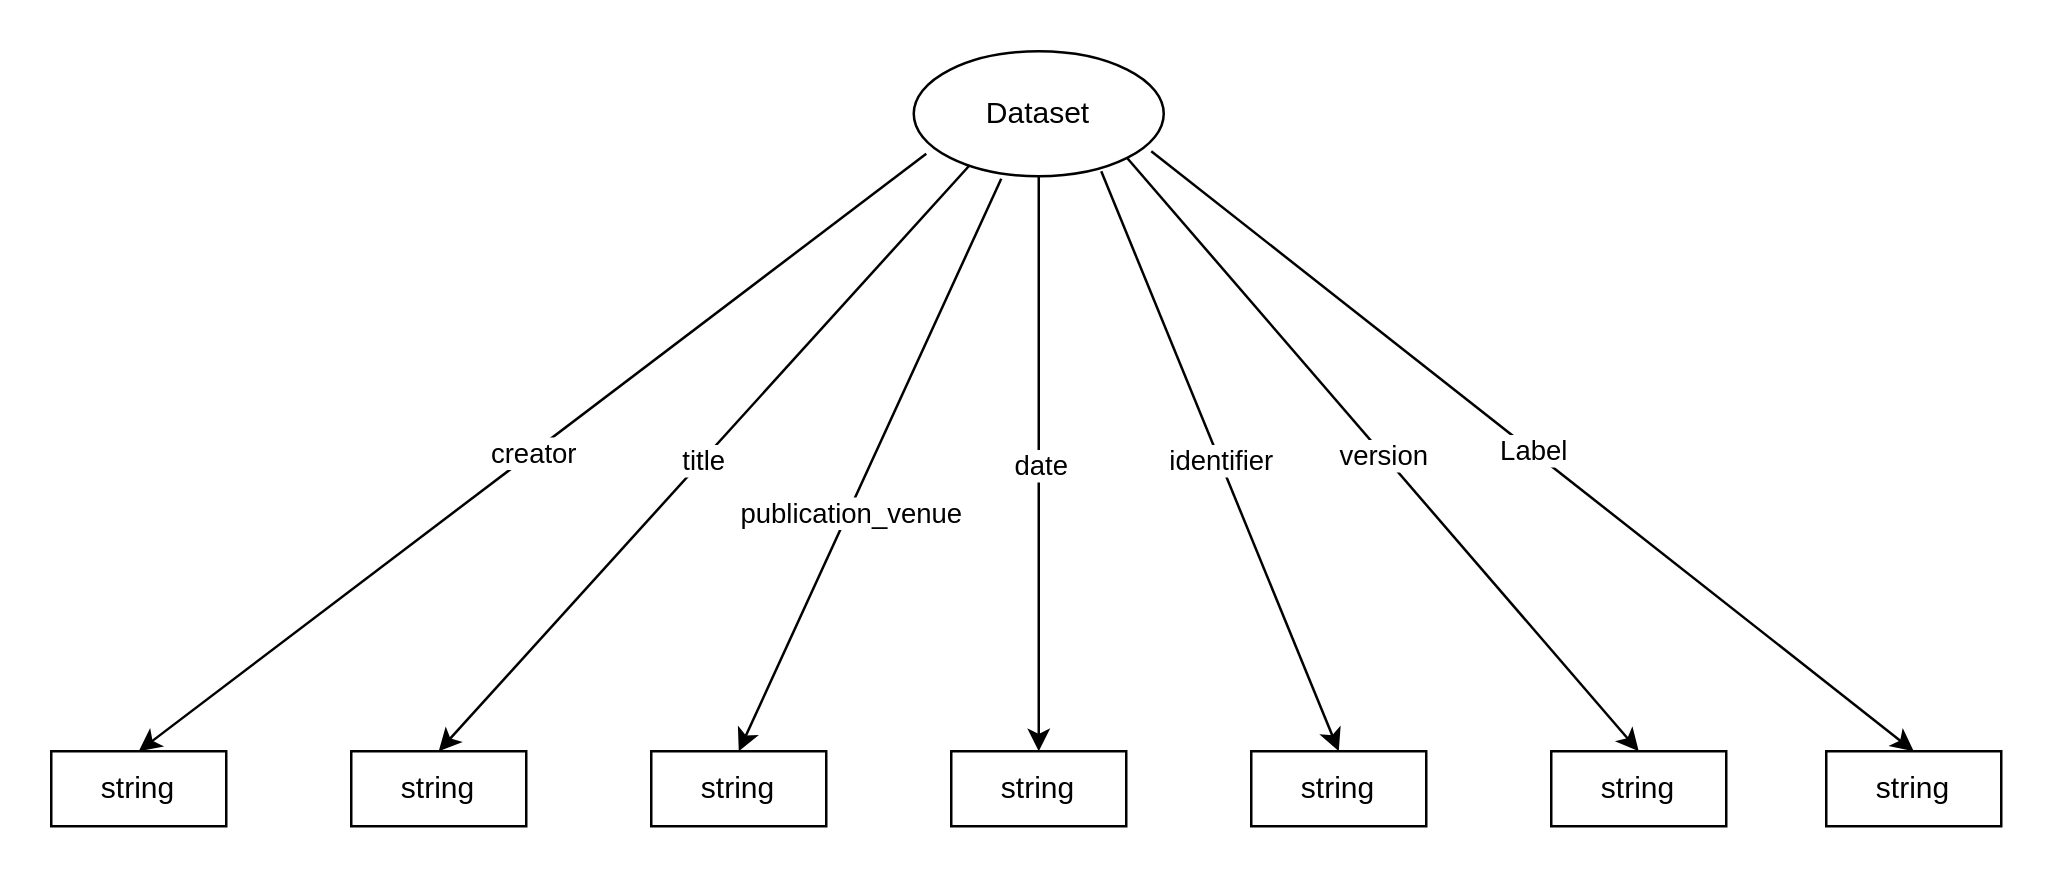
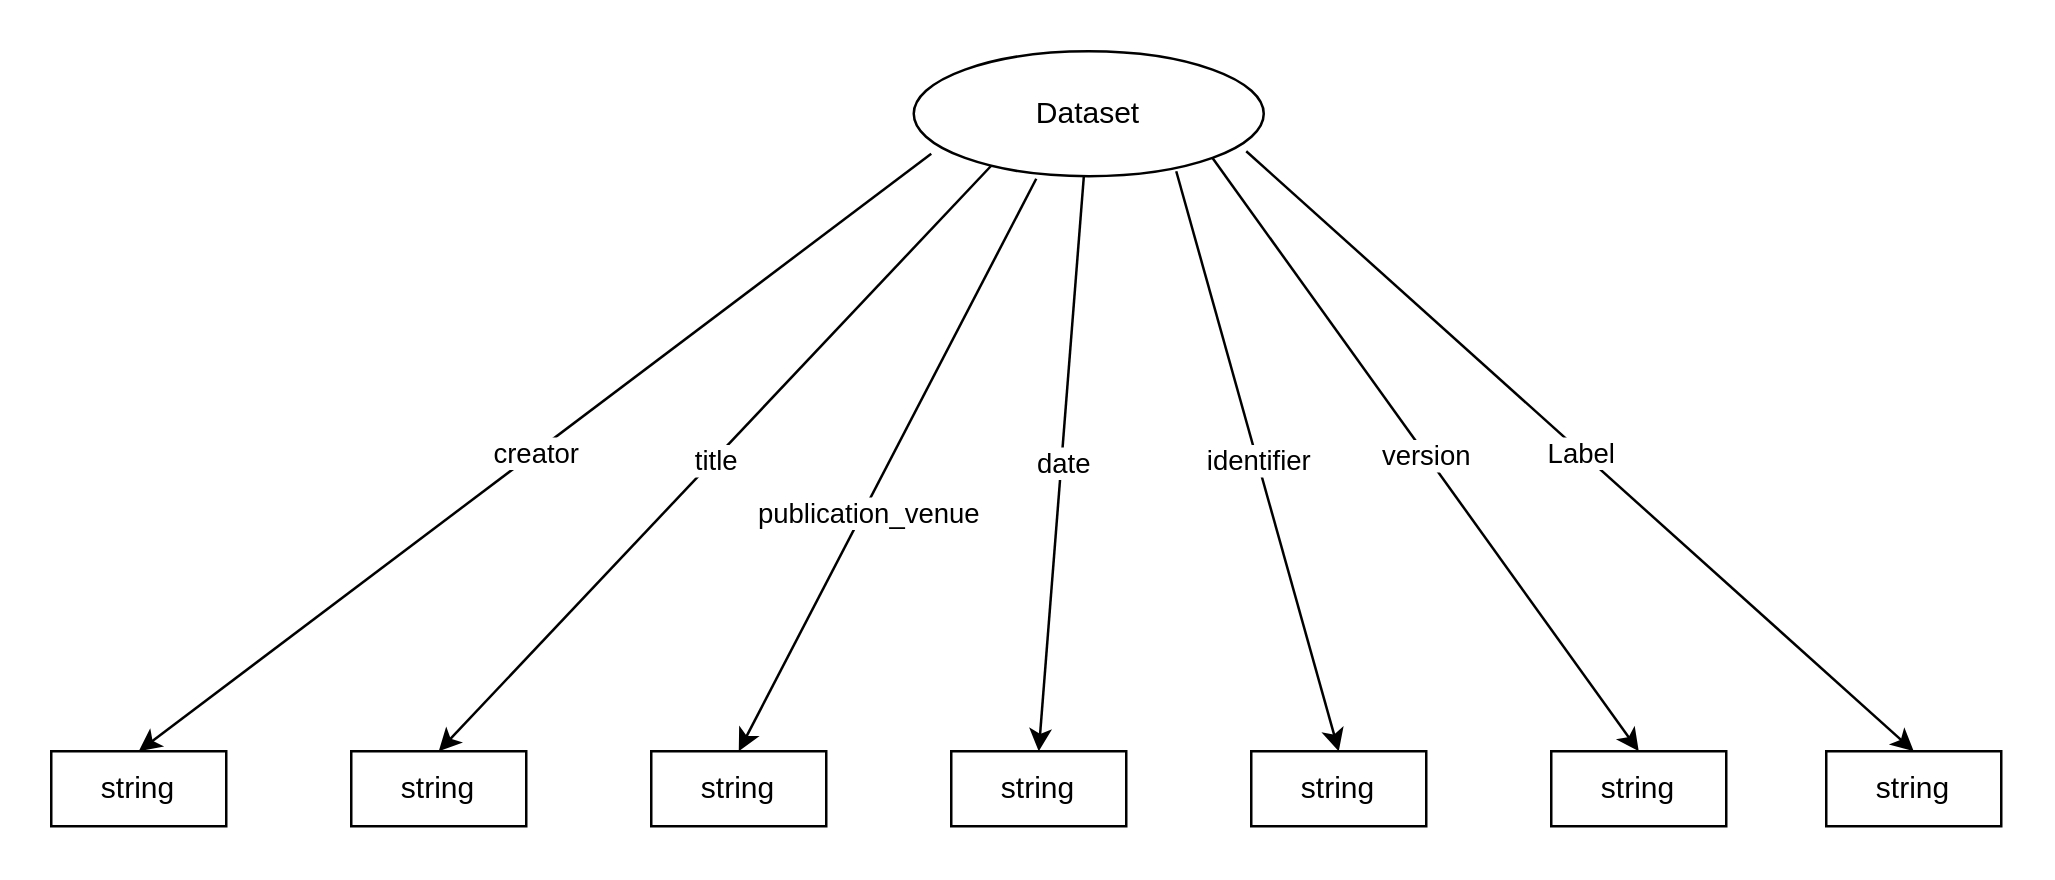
(1039, 114) -> (1089, 114)
